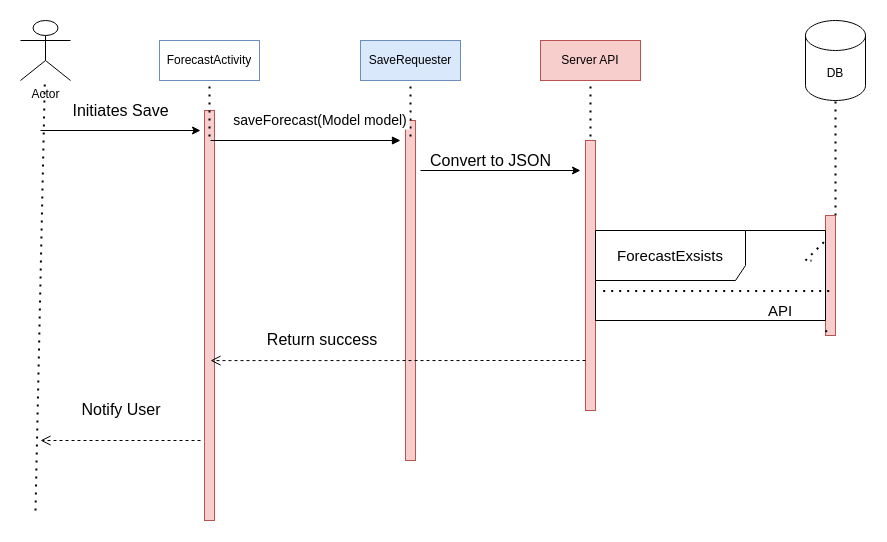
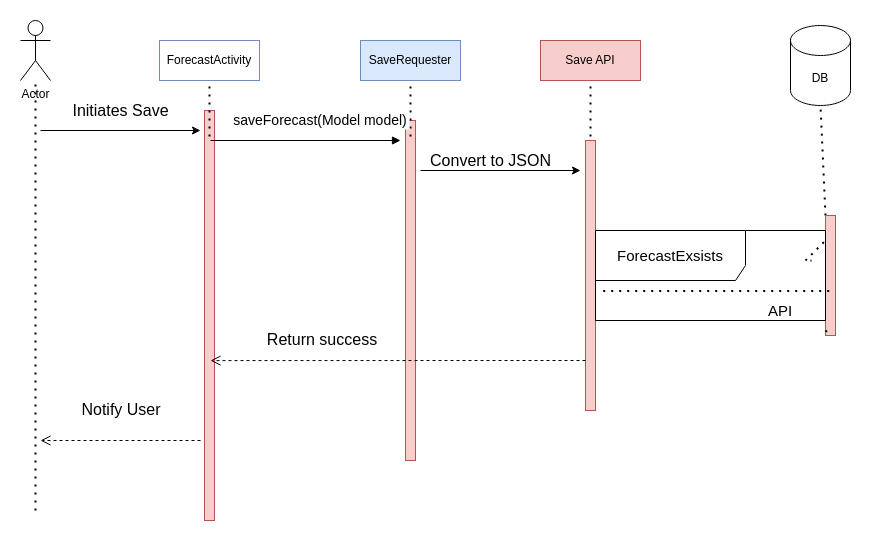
(46, 51) -> (36, 51)
(591, 61) -> (591, 61)
(836, 61) -> (821, 66)
